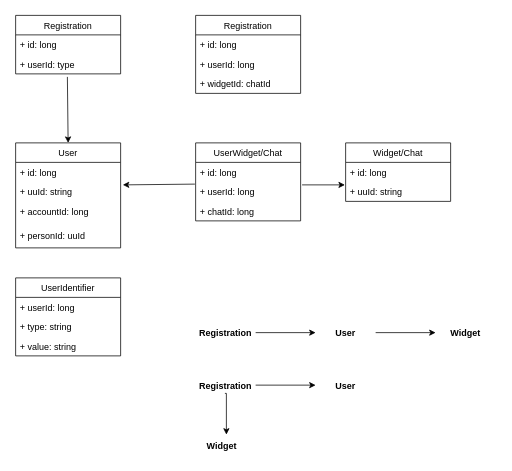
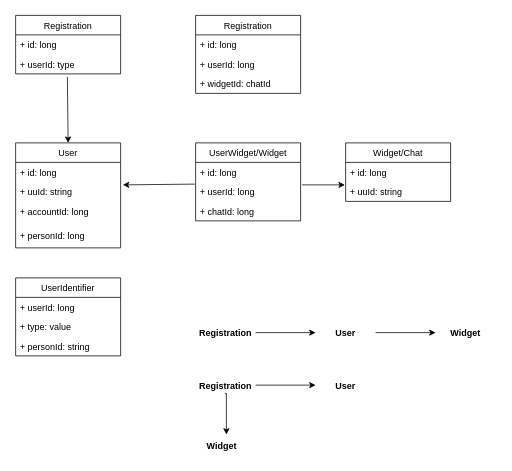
(248, 153) -> (248, 153)
(56, 236) -> (55, 236)
(50, 327) -> (48, 327)
(51, 347) -> (60, 347)
